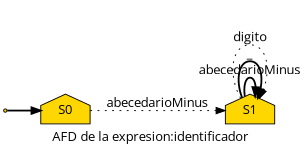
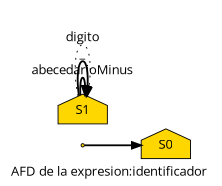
(153, 111) -> none
